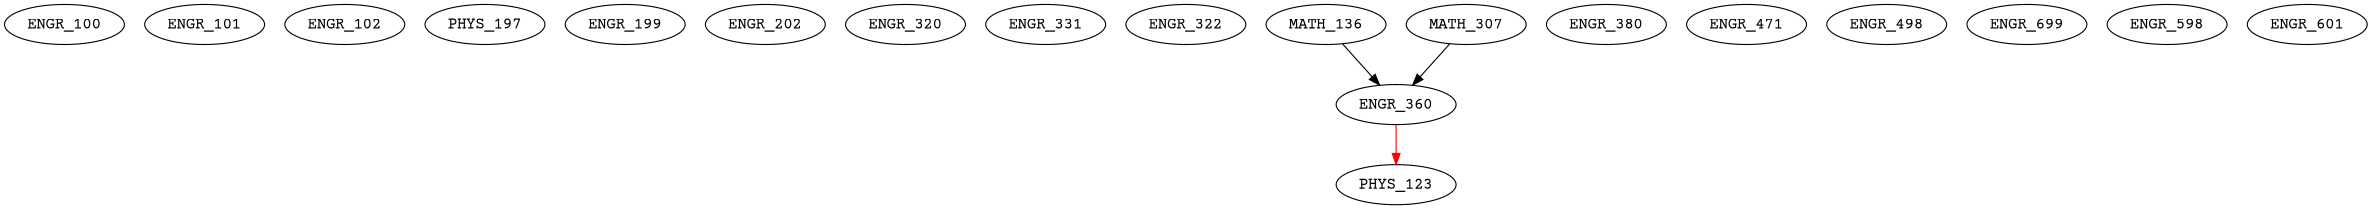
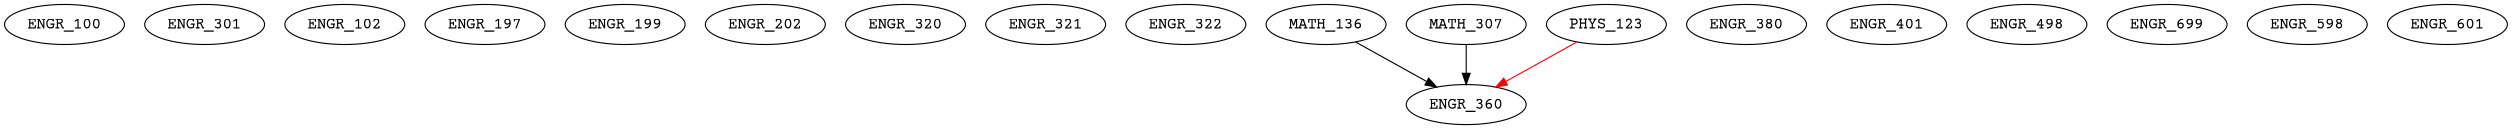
(205, 24) -> (205, 24)
(485, 24) -> (485, 24)
(1046, 24) -> (1046, 24)
(1747, 24) -> (1887, 24)
(1396, 139) -> (1541, 62)
